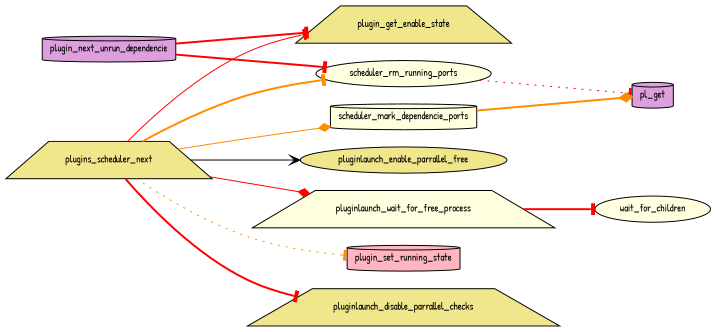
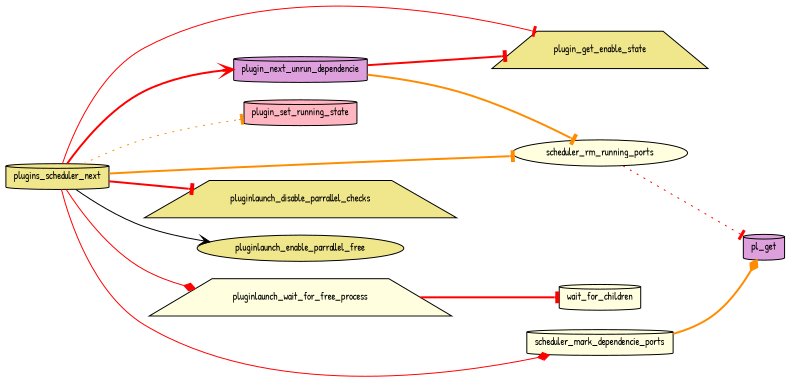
(249, 61) -> (472, 96)
none -> (134, 97)
(248, 138) -> (257, 366)
(109, 160) -> (57, 177)
(653, 209) -> (600, 297)
